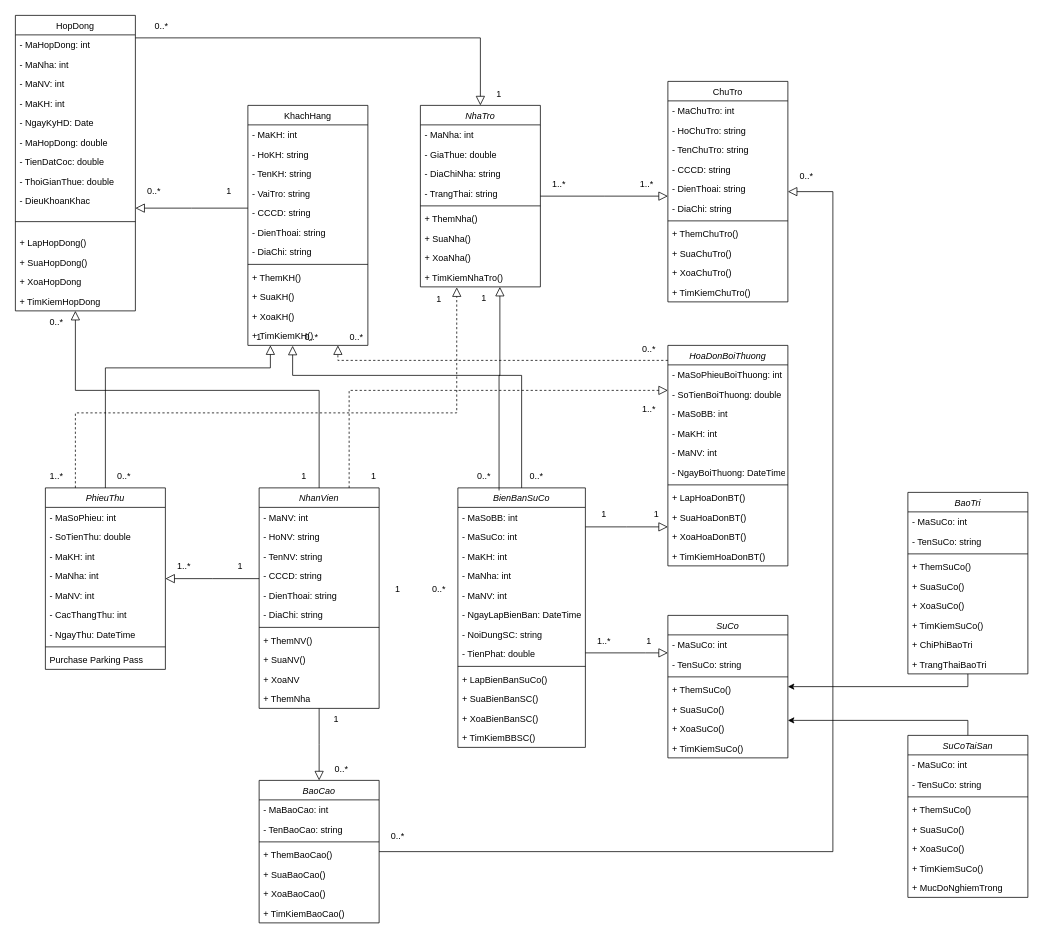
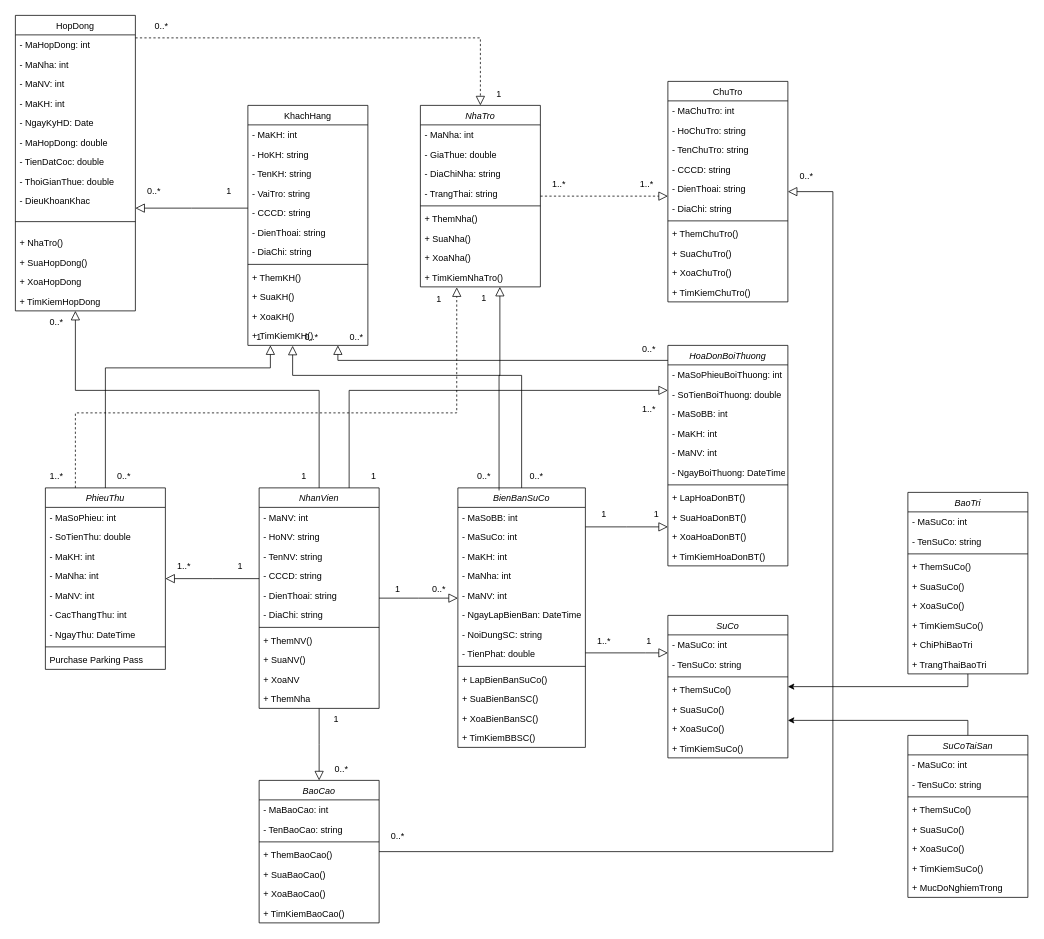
(336, 38) -> (336, 38)
(600, 196) -> (600, 196)
(54, 243) -> (44, 243)
(501, 360) -> (501, 360)
(454, 390) -> (454, 390)
none -> (414, 598)
